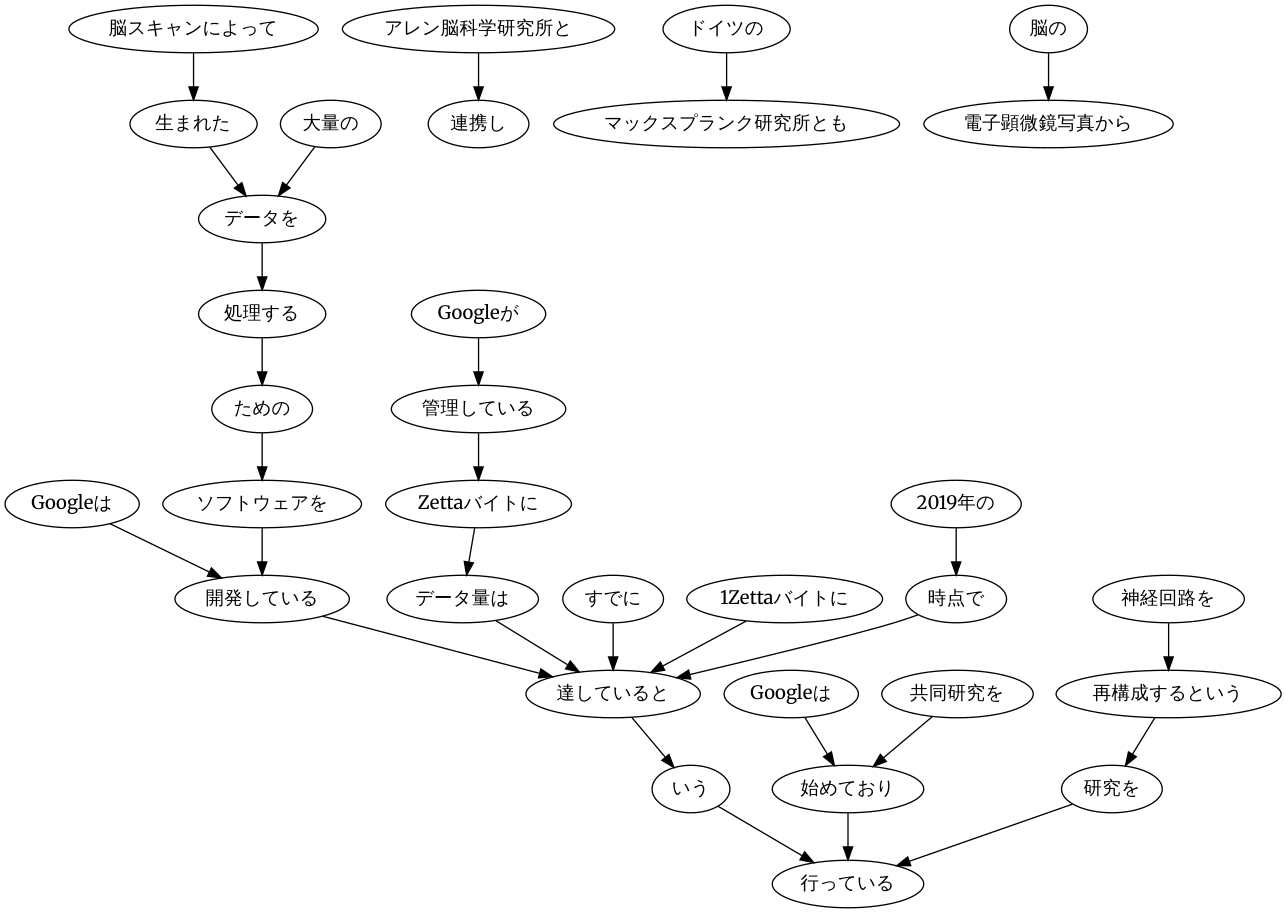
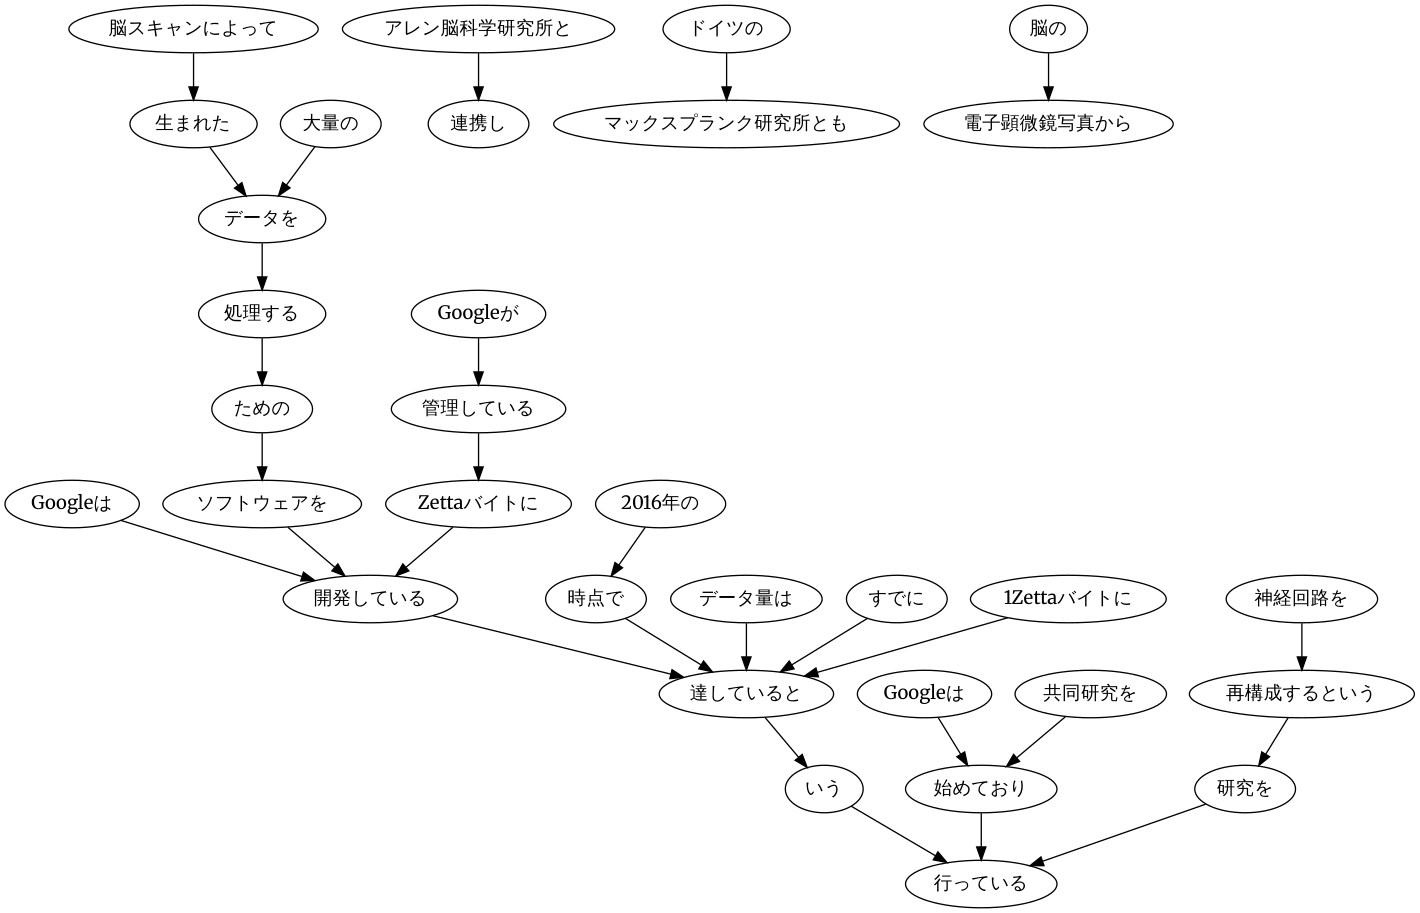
(956, 504) -> (661, 504)
(472, 545) -> (429, 547)
